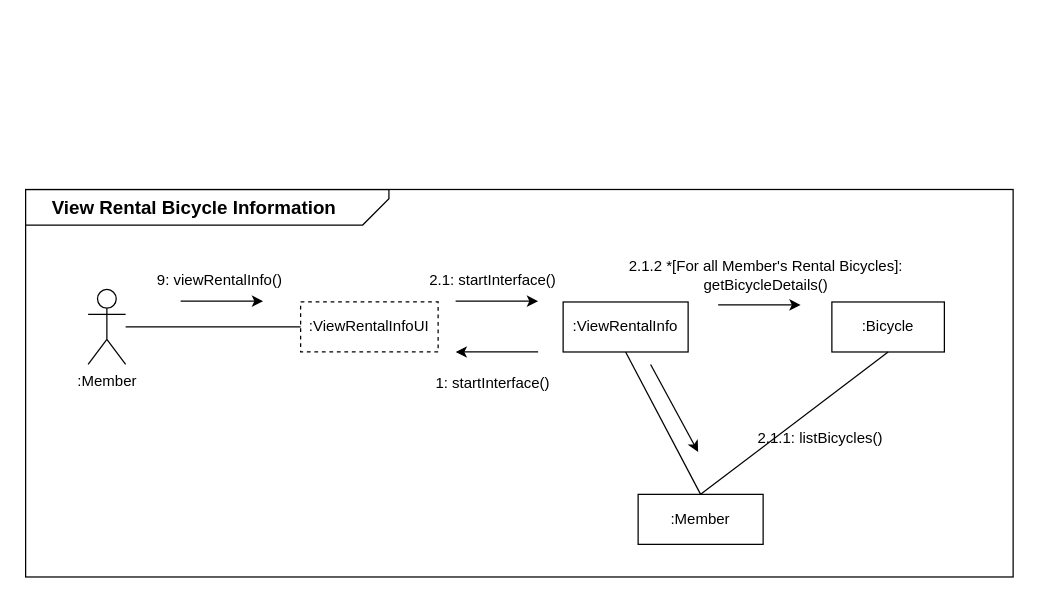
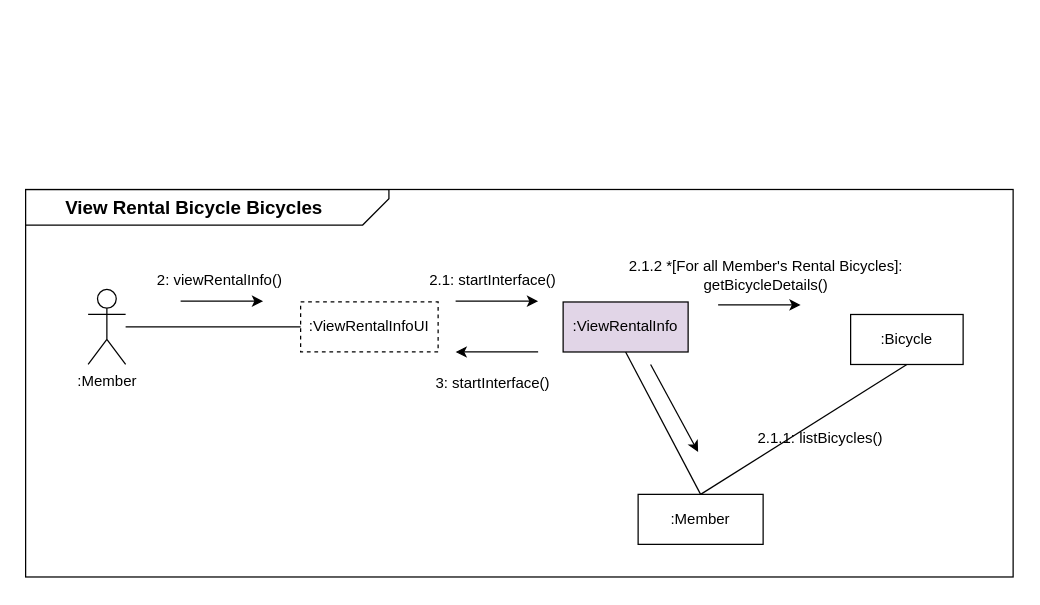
(194, 207) -> (194, 207)
(220, 281) -> (220, 281)
(626, 327) -> (626, 327)
(888, 327) -> (907, 339)
(493, 383) -> (493, 383)
